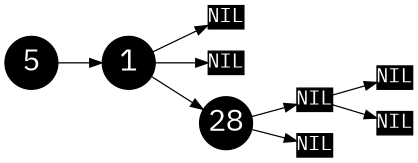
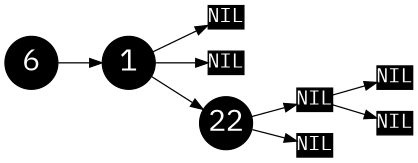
(31, 63) -> (31, 63)
(226, 123) -> (226, 123)
